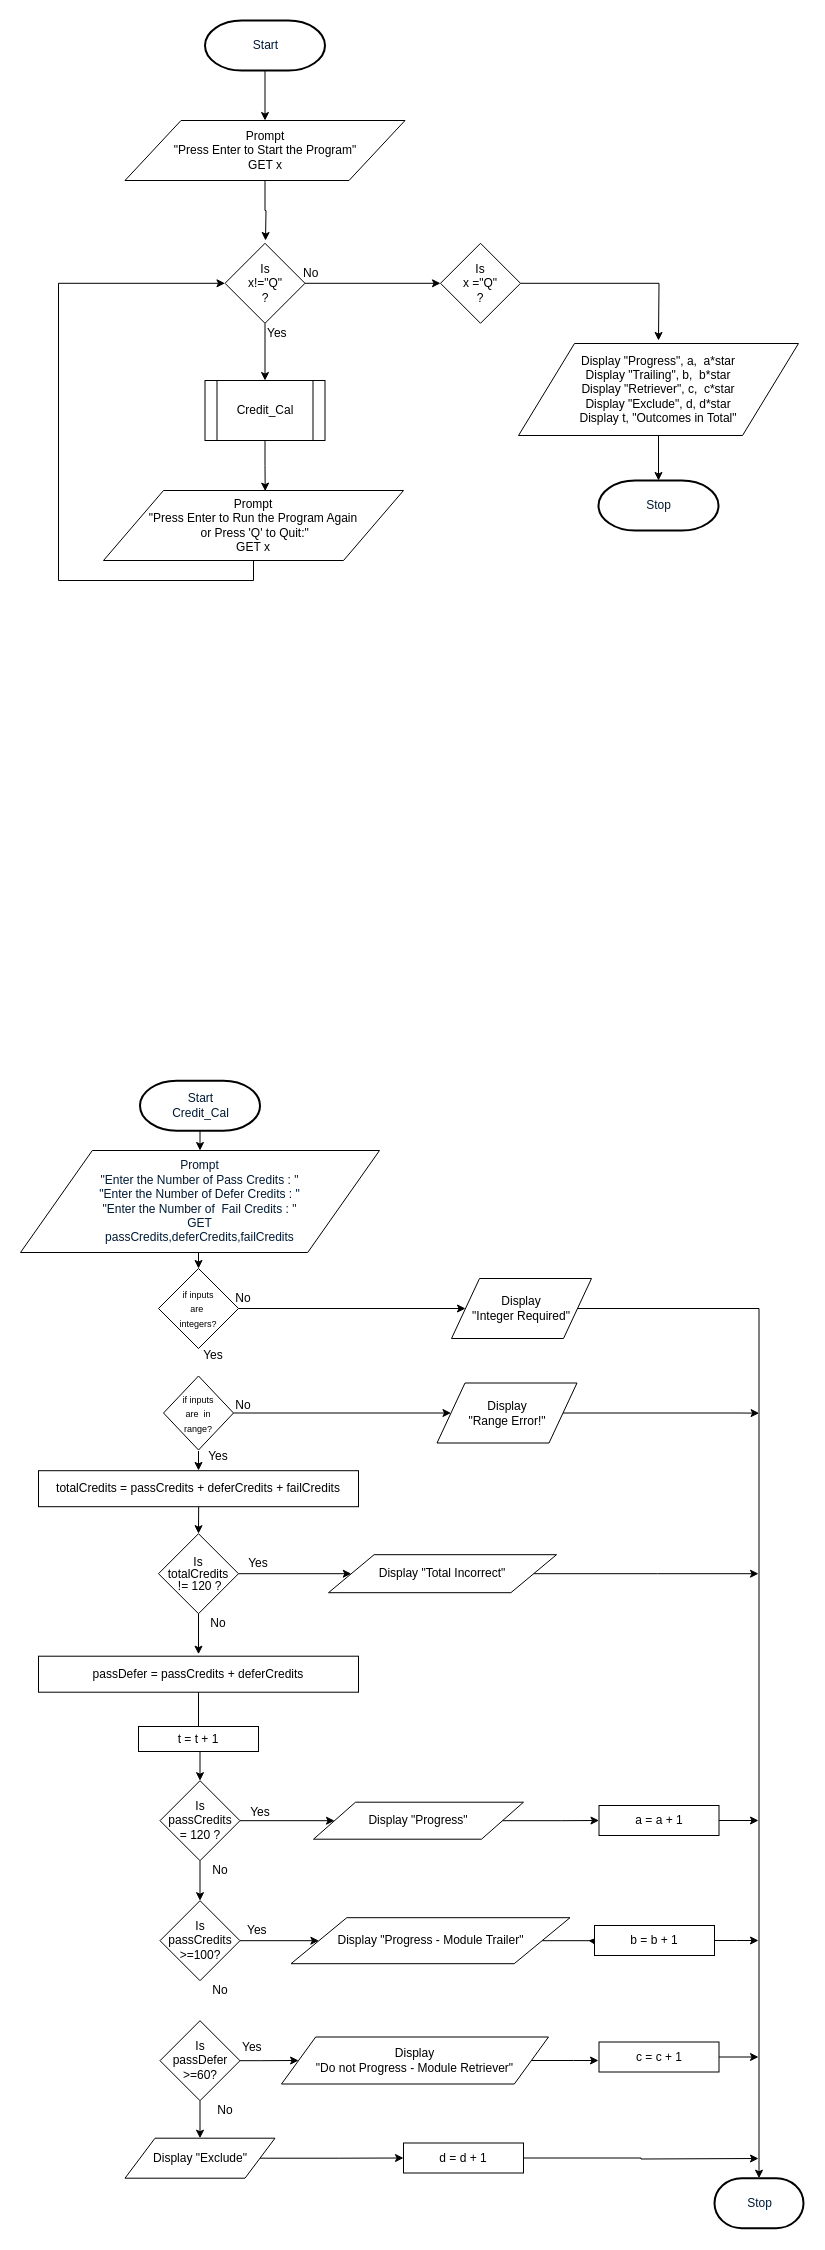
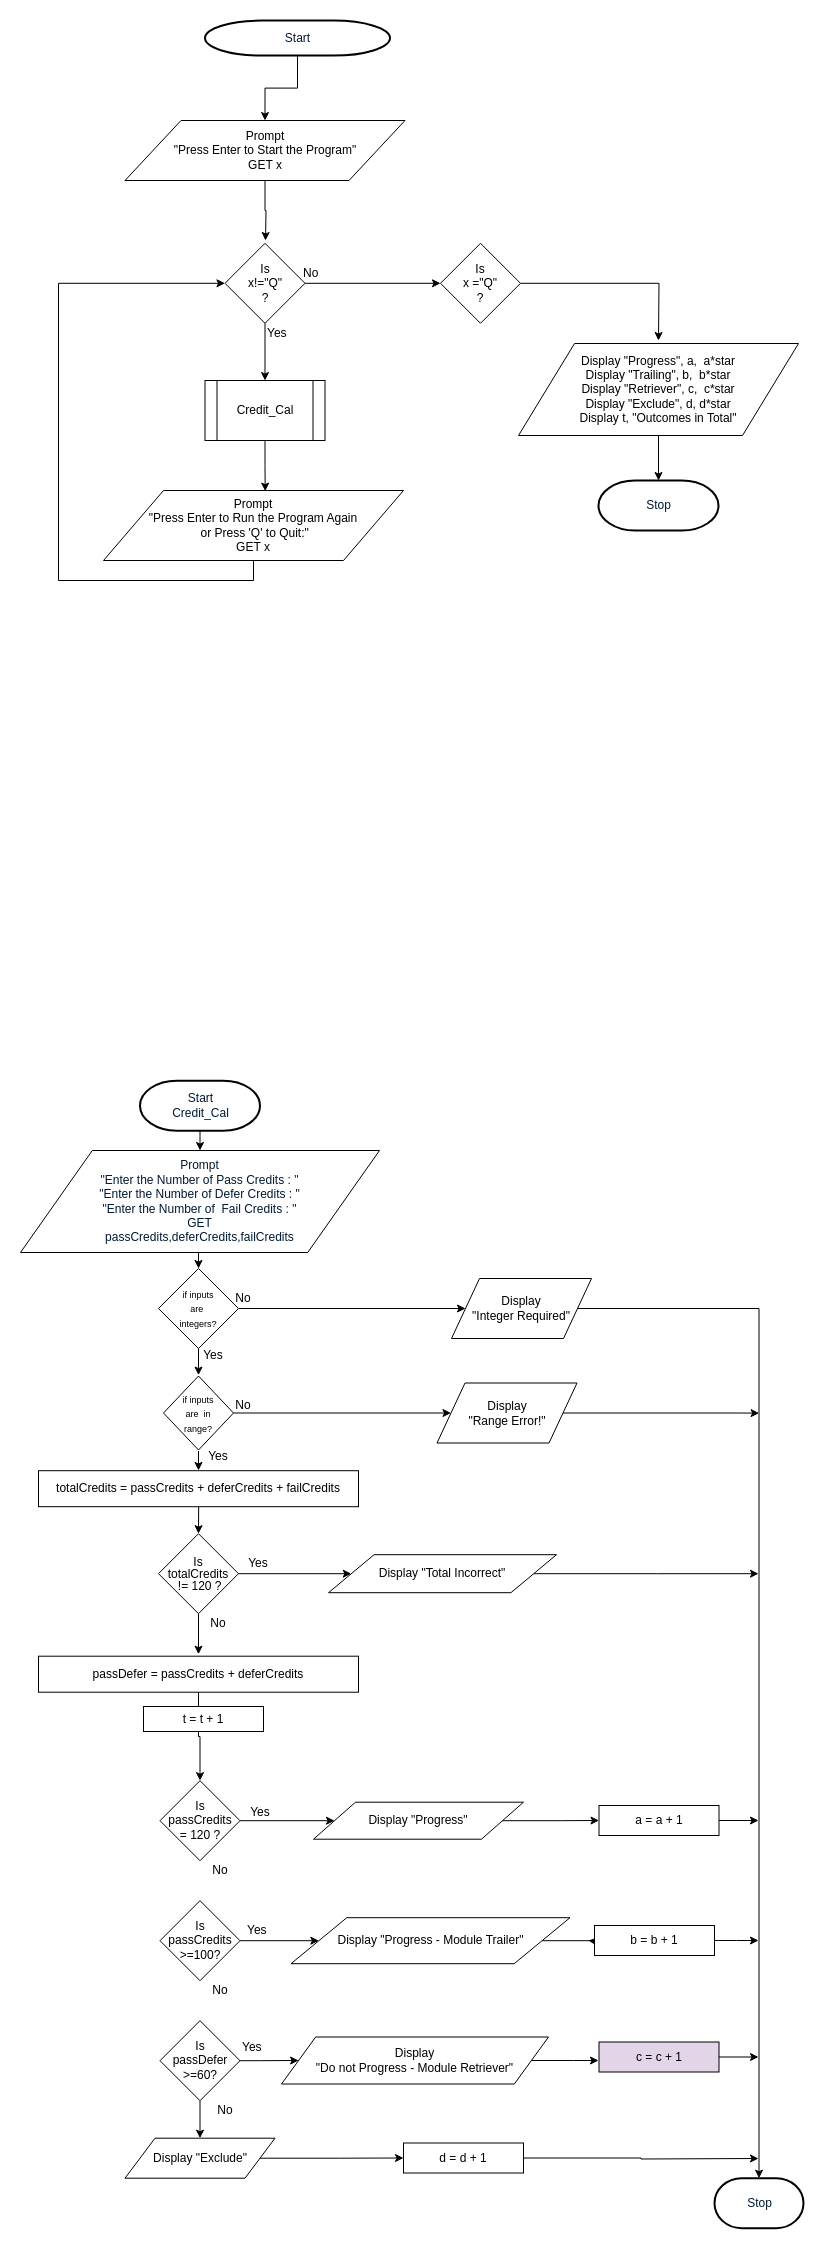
(265, 46) -> (298, 38)
none -> (199, 1359)
(199, 1739) -> (204, 1719)
(200, 1877) -> none
(659, 2057) -> (659, 2057)
